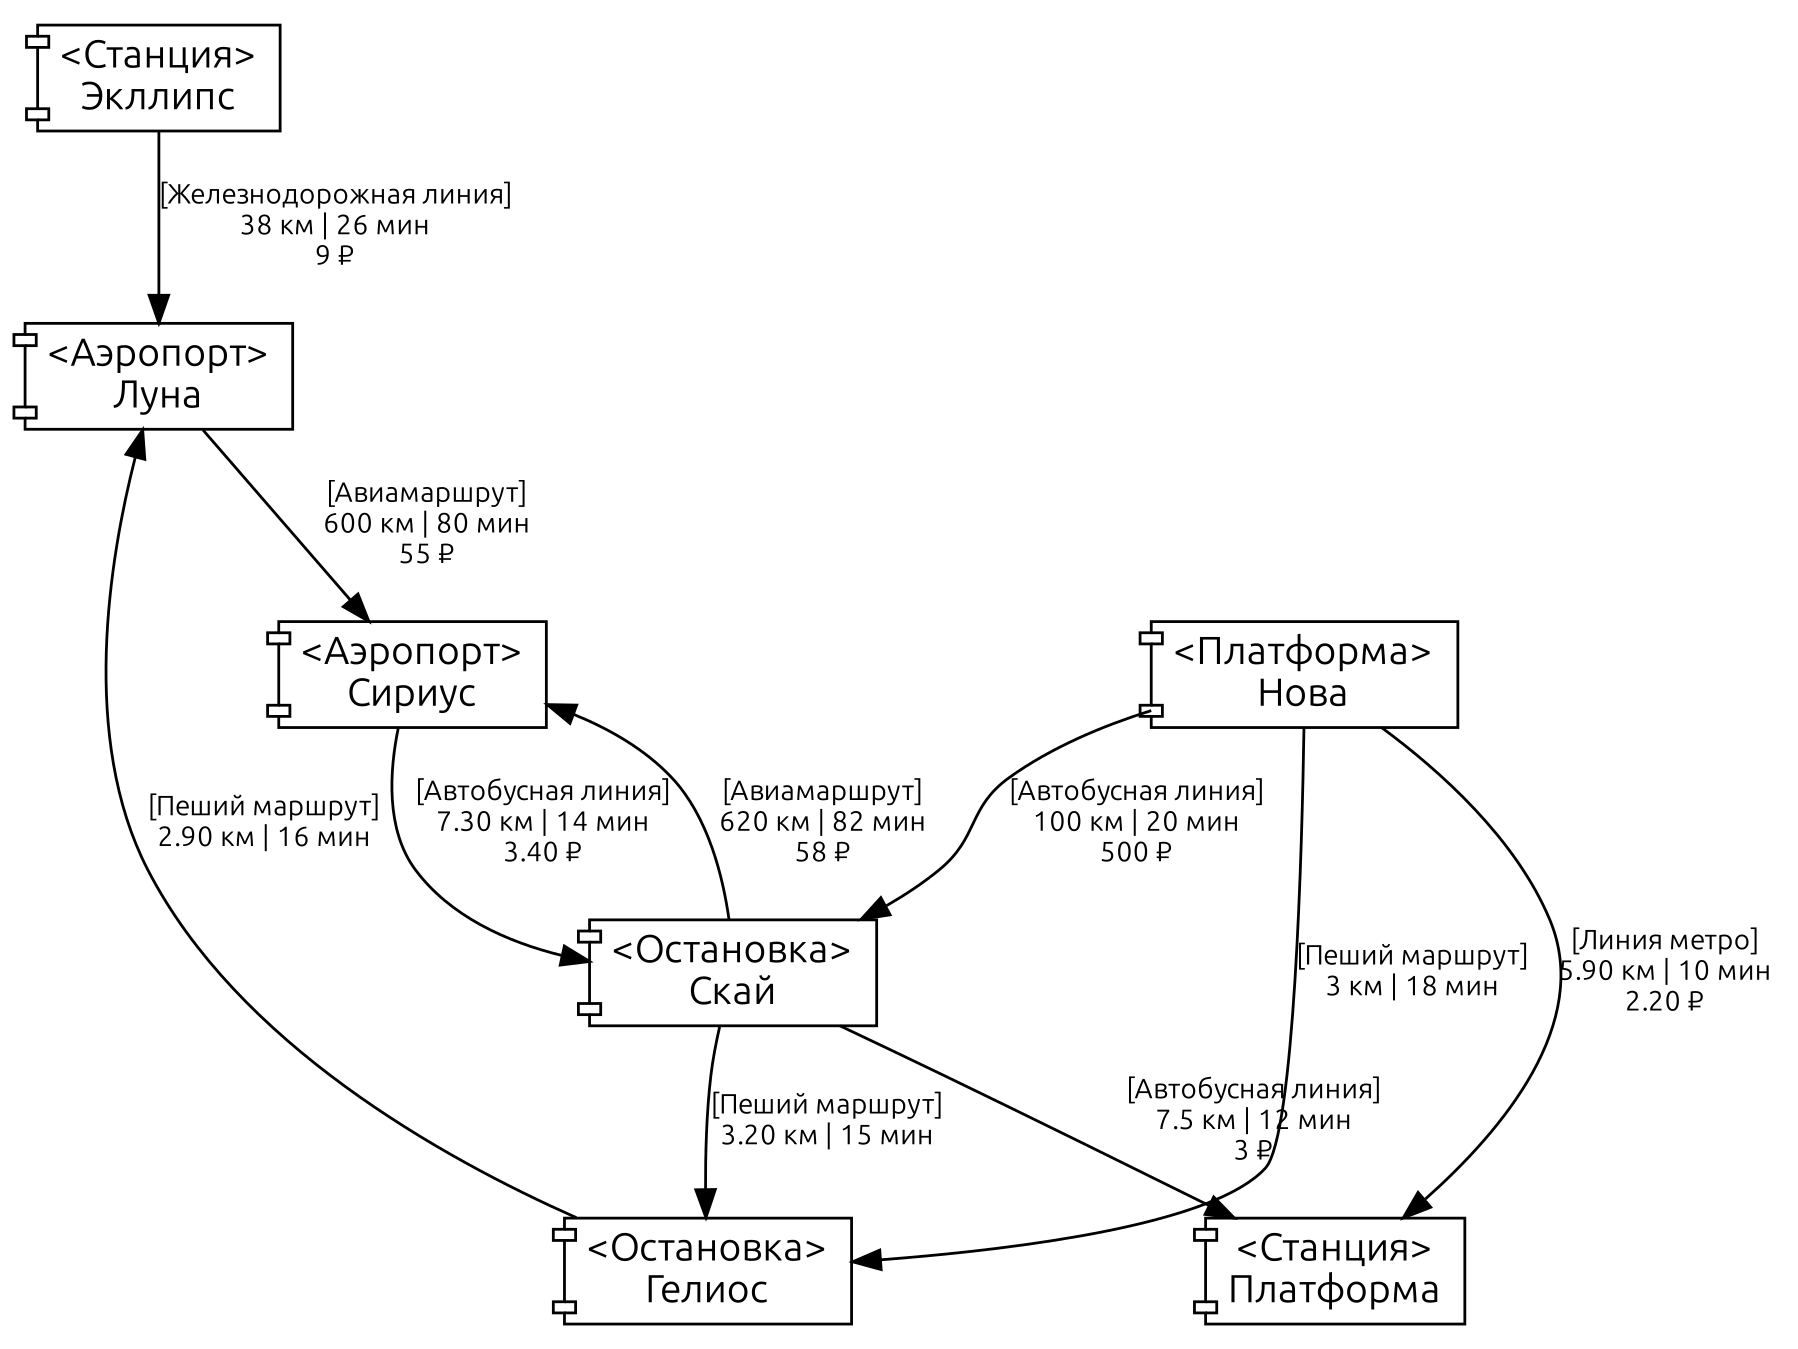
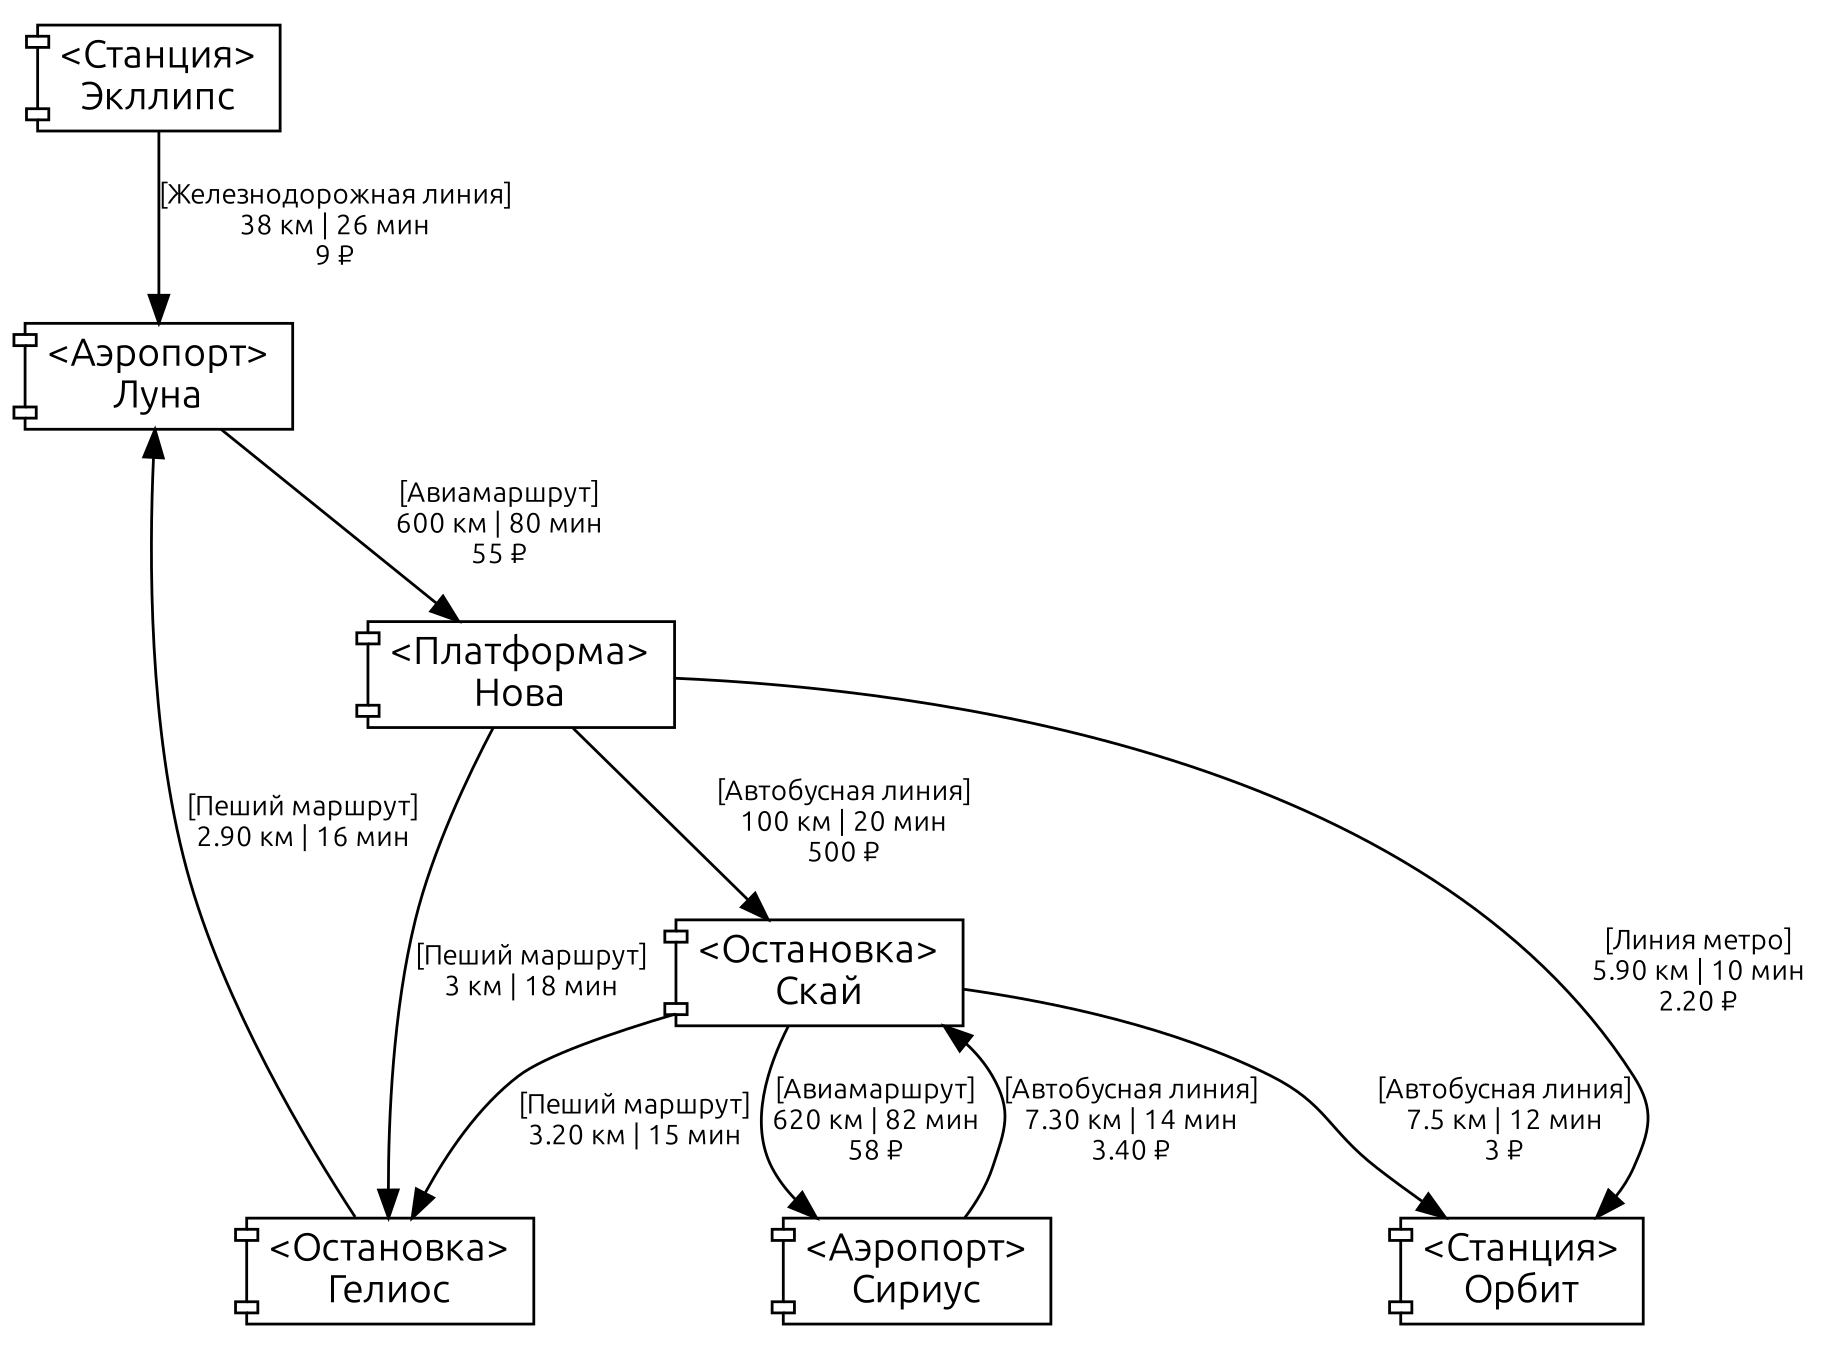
(277, 515) -> (329, 516)
(1335, 1271) -> (1522, 1271)
